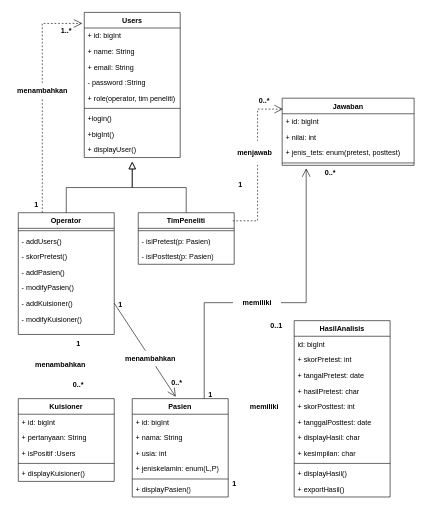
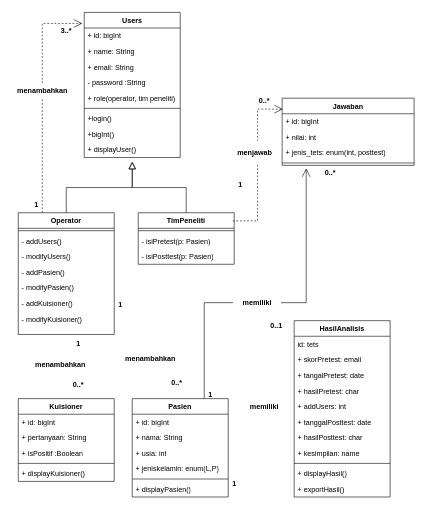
(67, 31) -> (67, 31)
(349, 158) -> (346, 153)
(51, 257) -> (50, 257)
(131, 329) -> none
(314, 344) -> (311, 344)
(330, 360) -> (333, 360)
(332, 407) -> (324, 407)
(331, 438) -> (335, 438)
(53, 454) -> (56, 454)
(328, 454) -> (328, 454)
